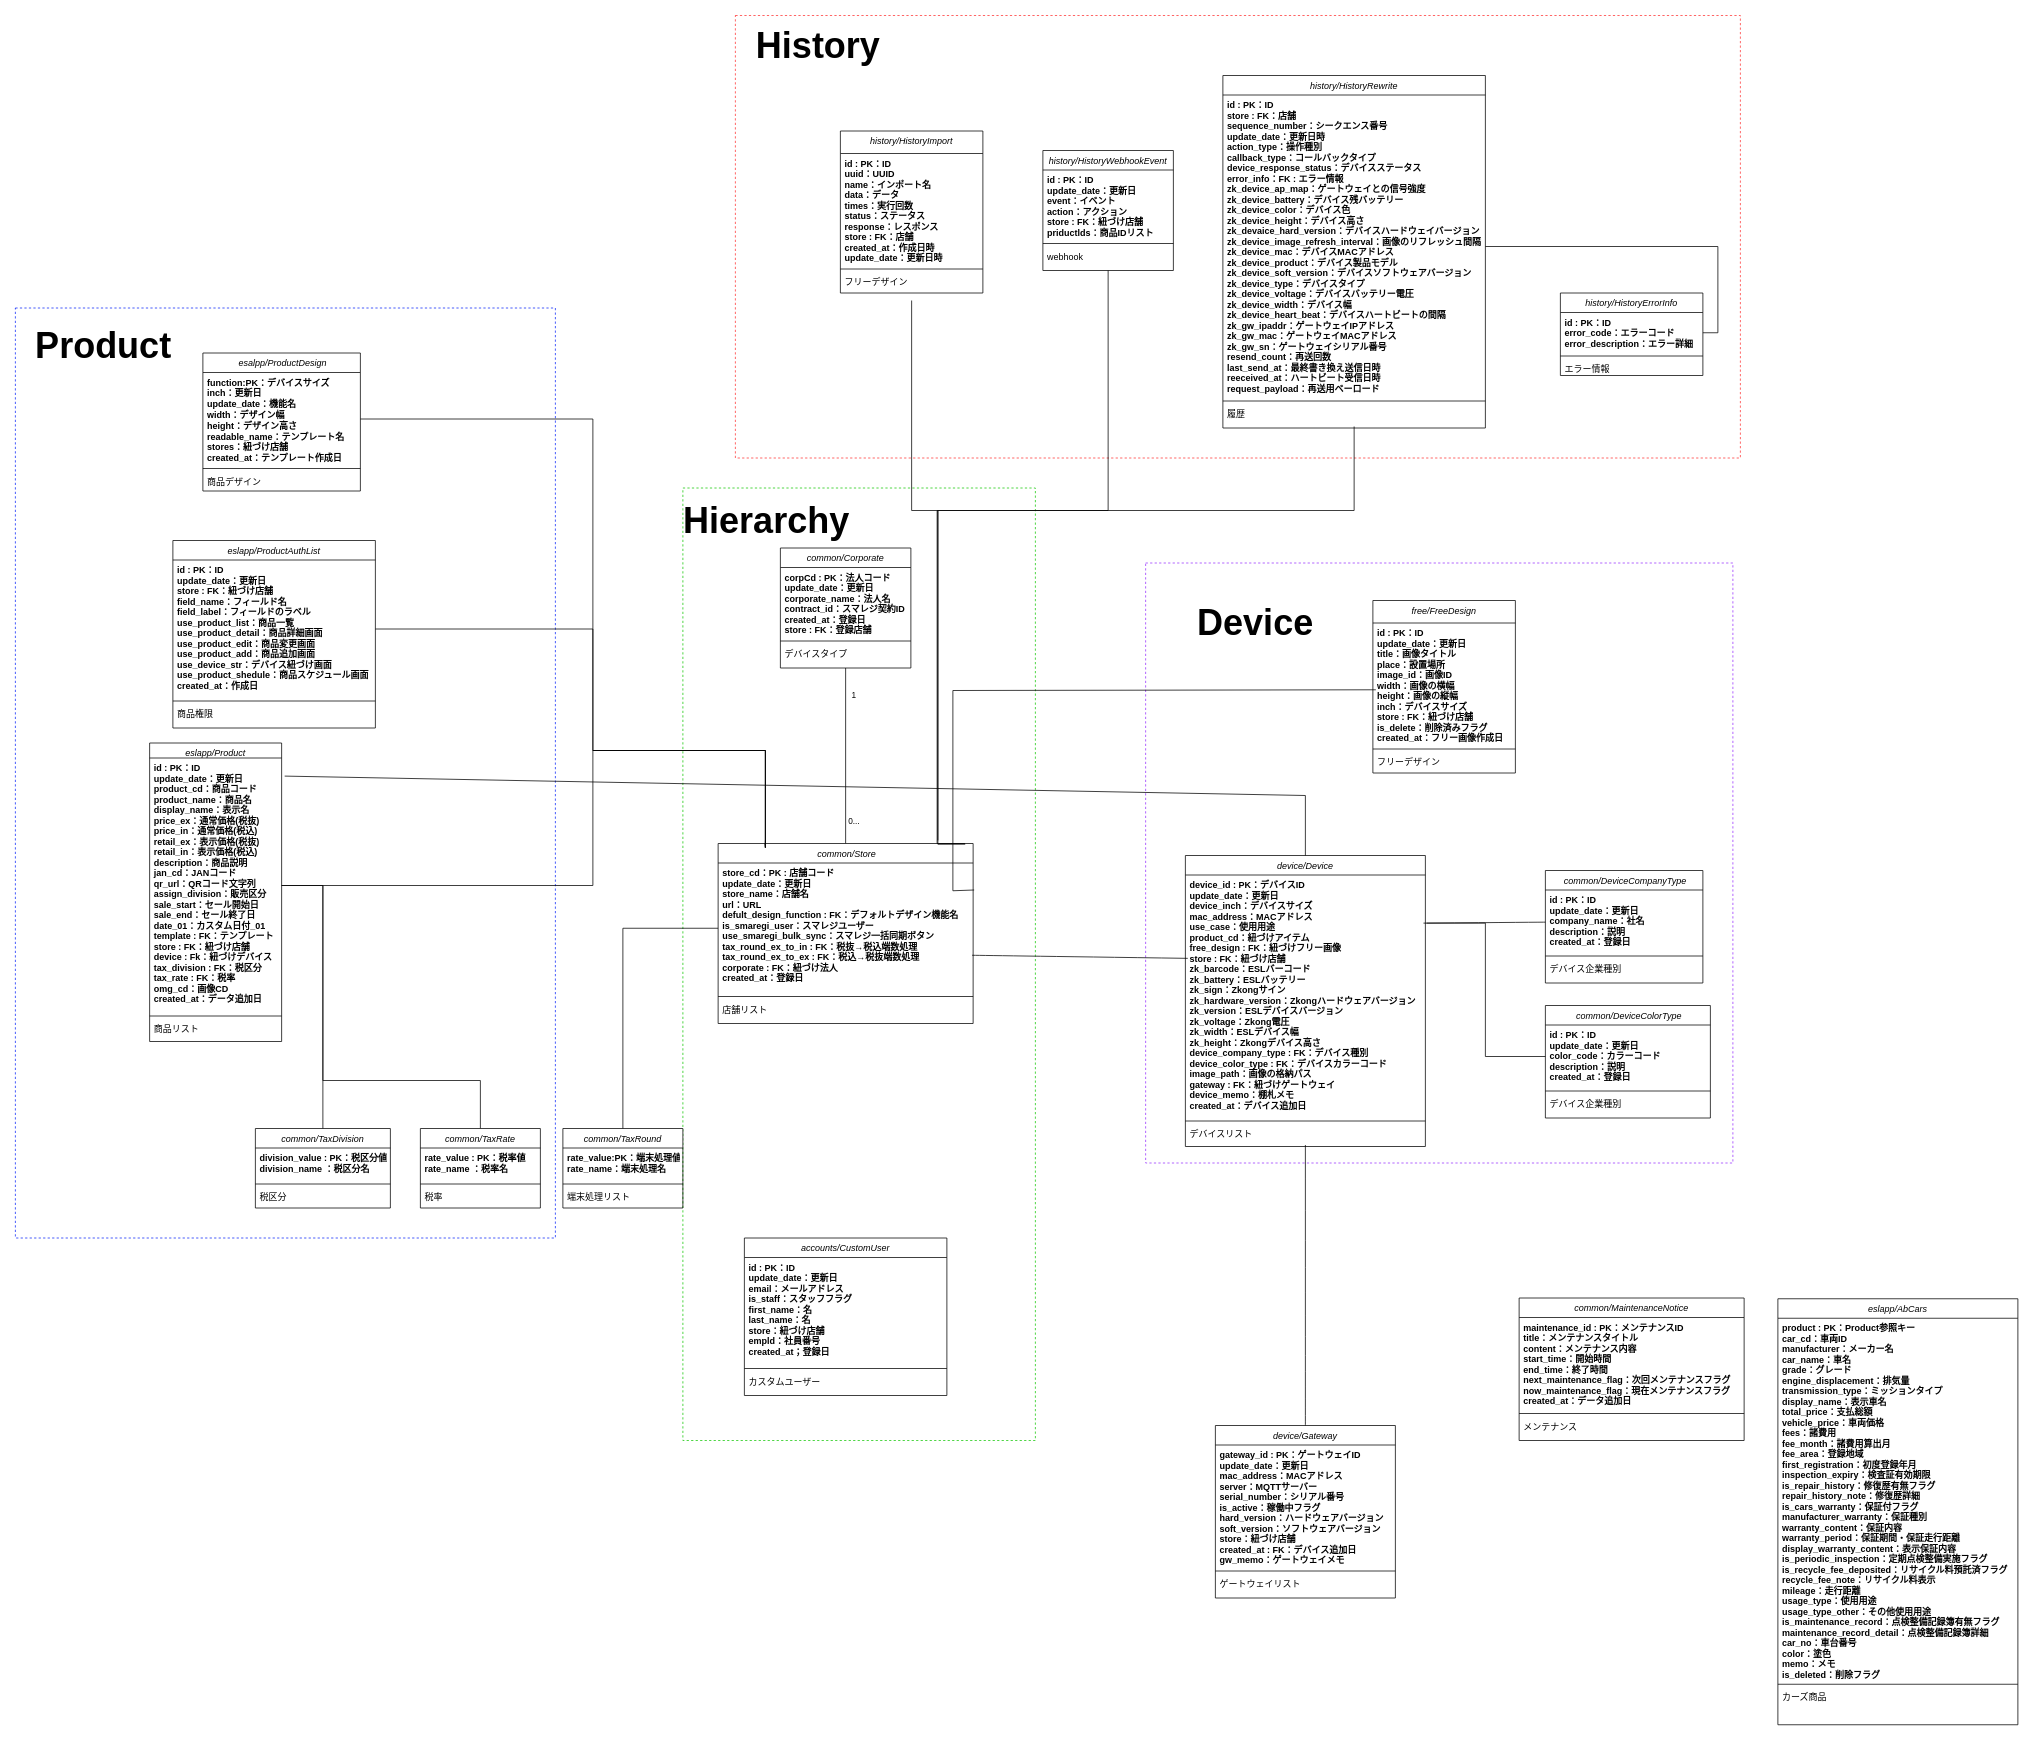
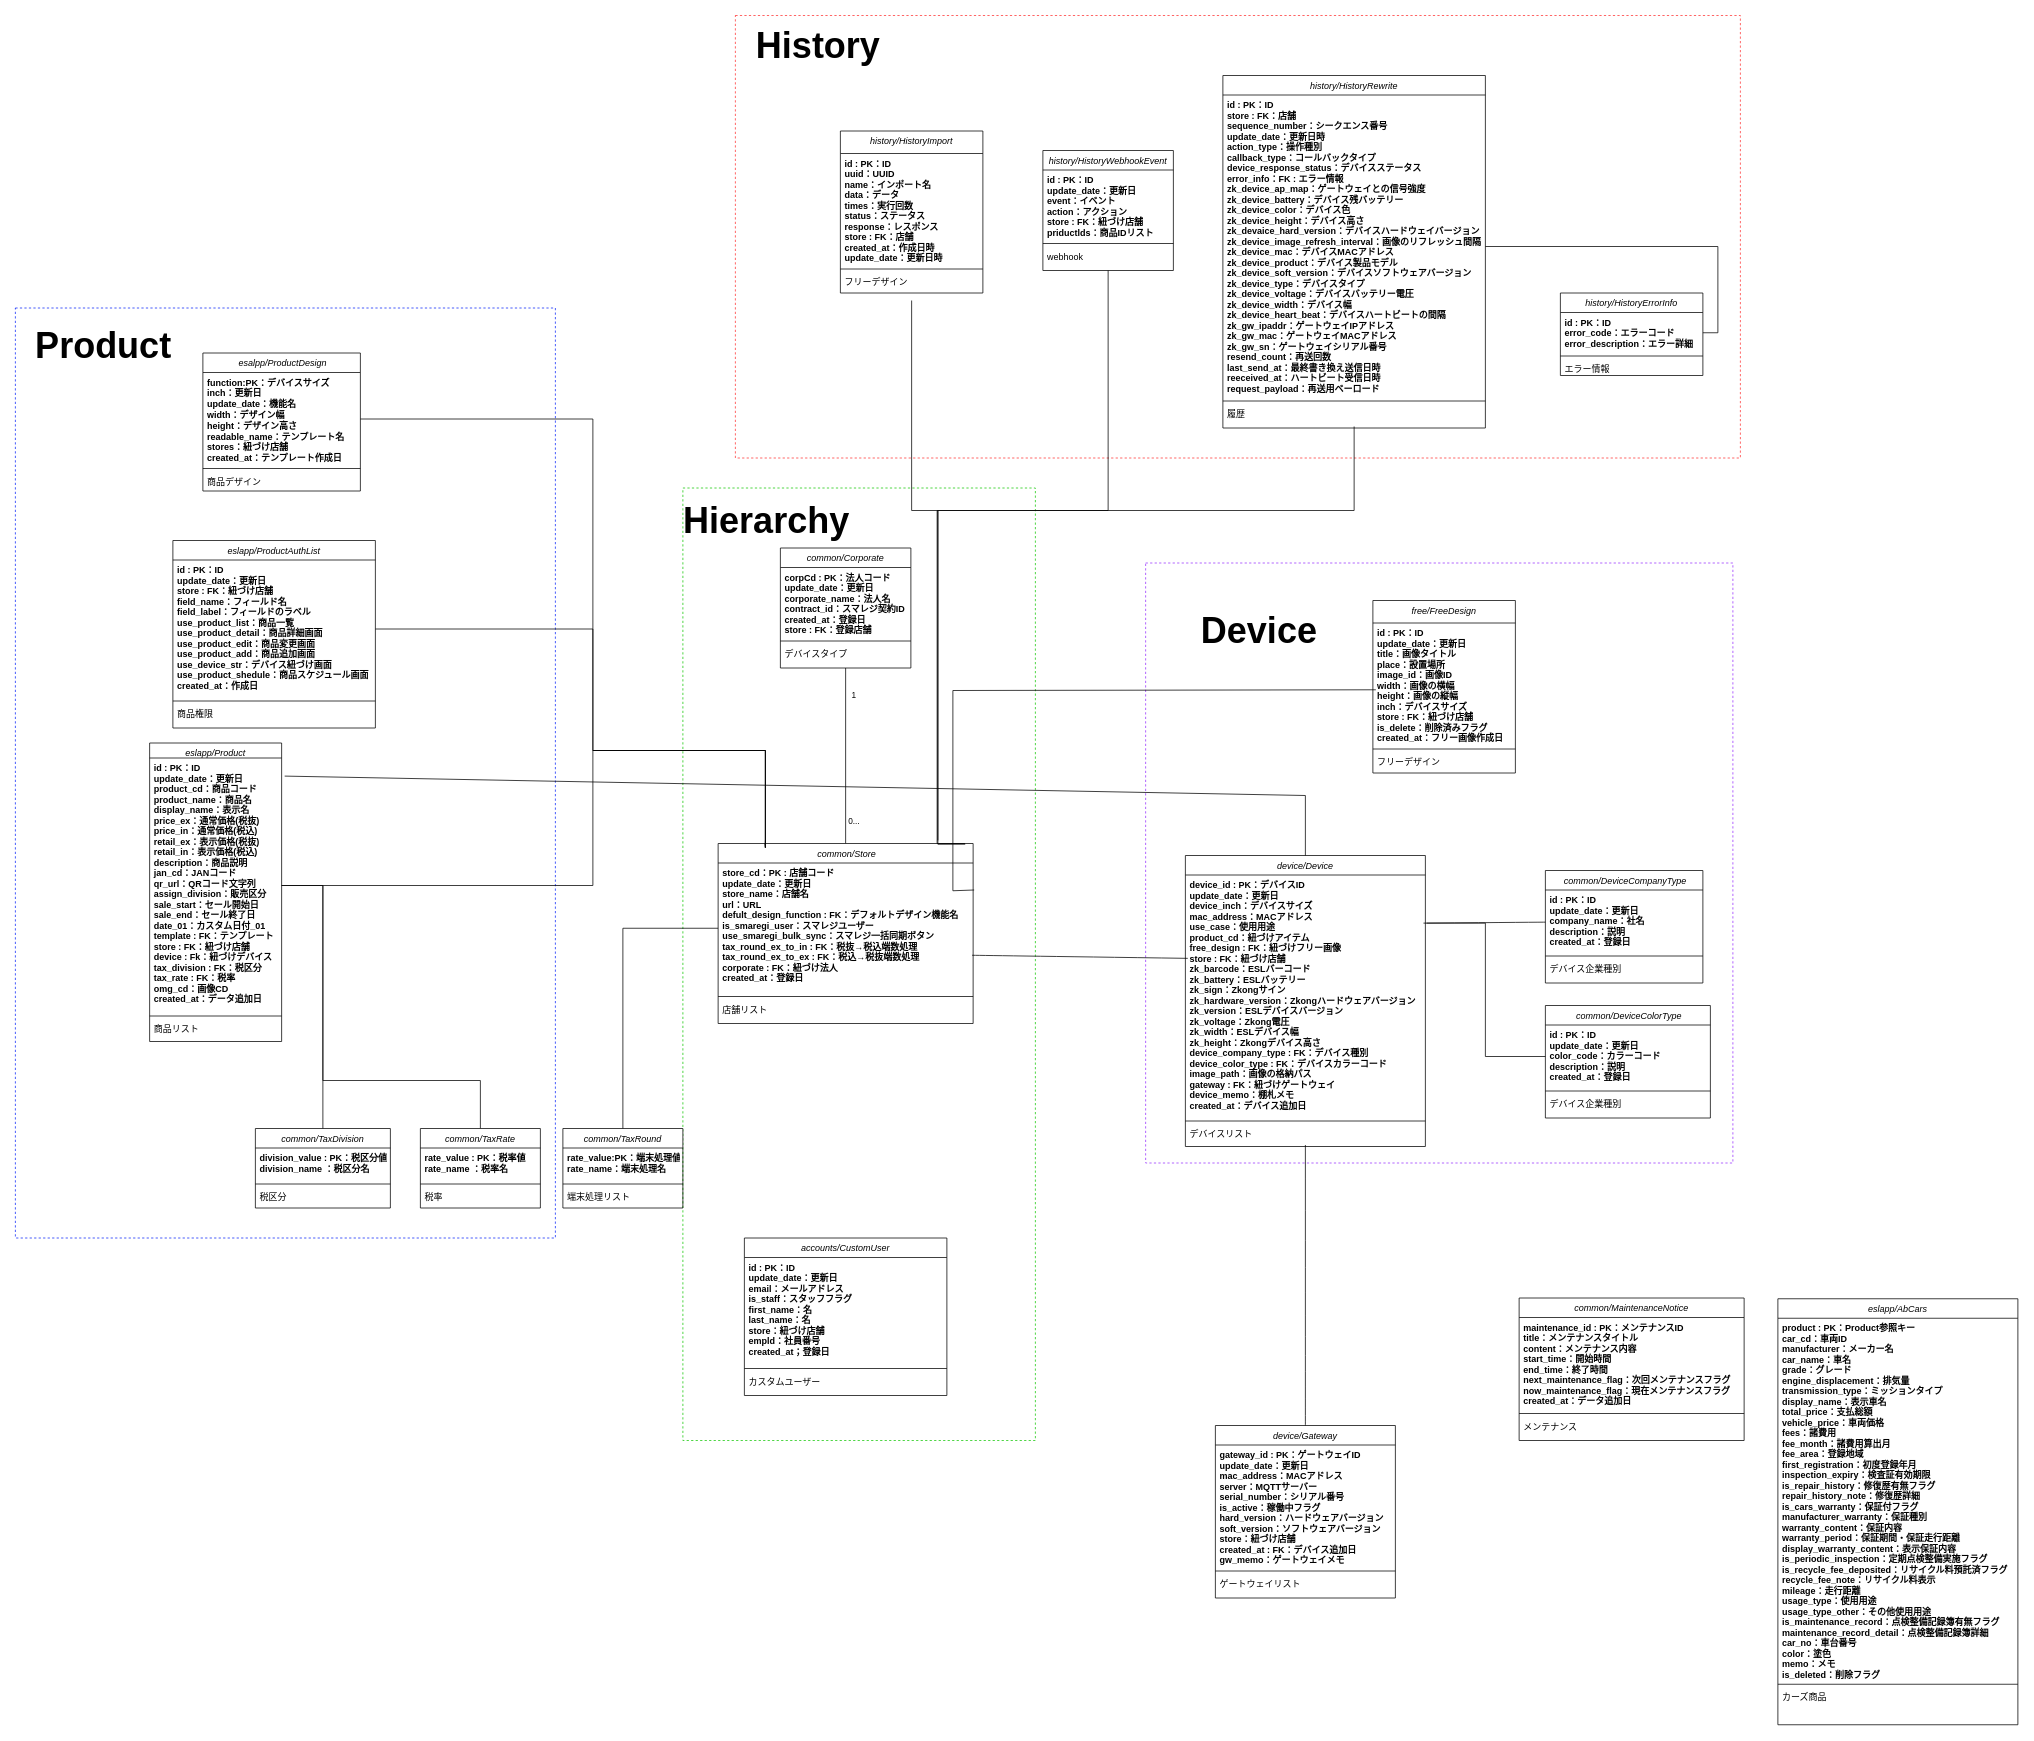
(1255, 623) -> (1259, 630)
